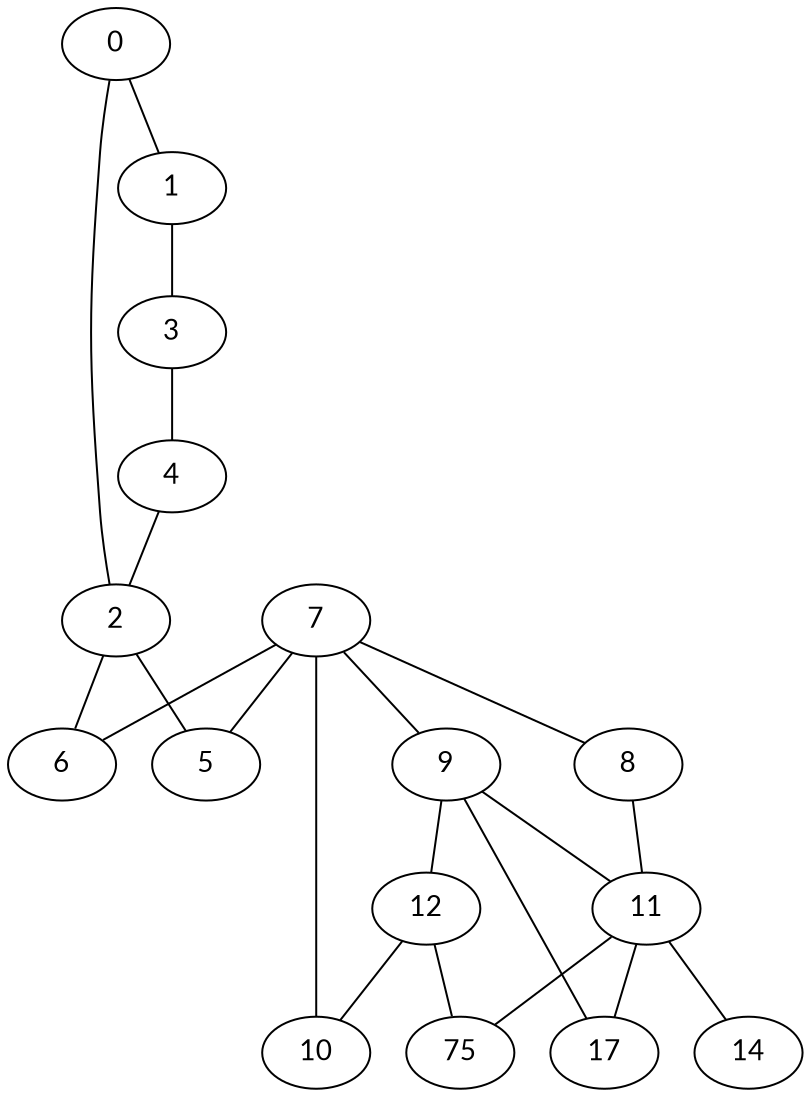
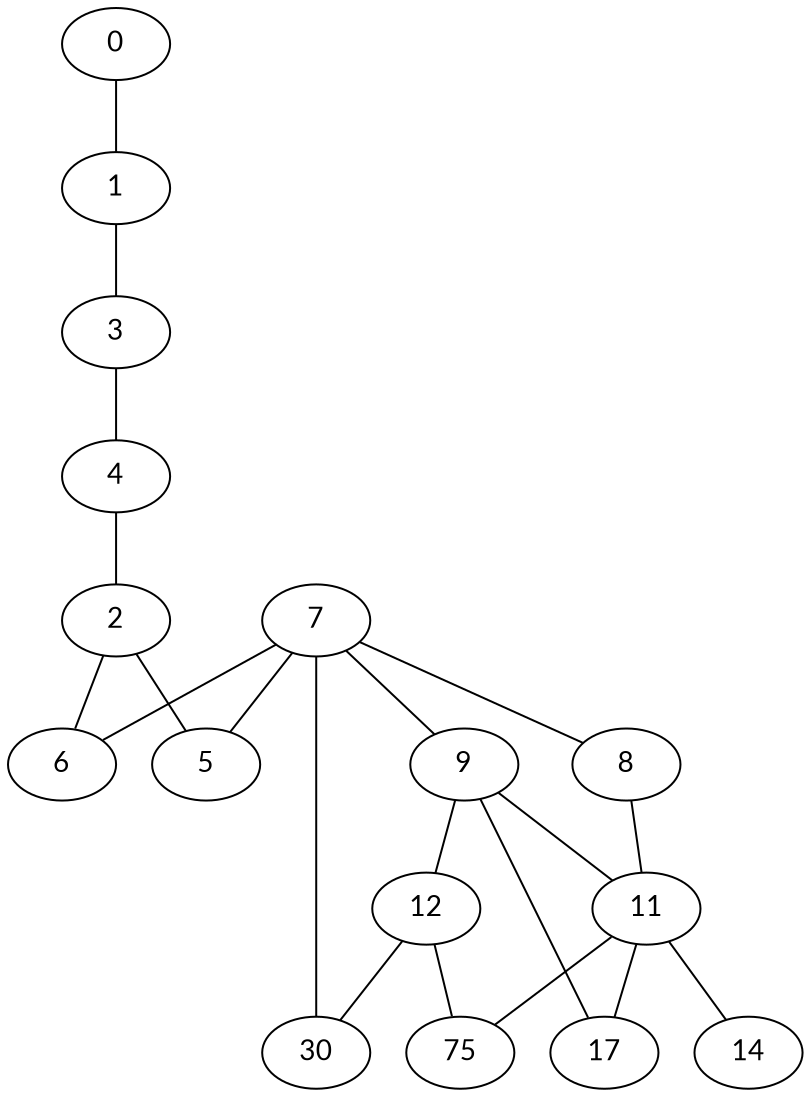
(91, 332) -> none
(316, 1053) -> (316, 1053)
